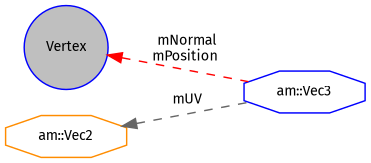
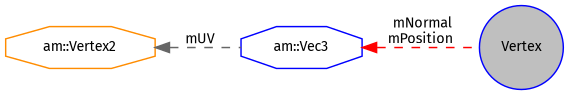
(185, 70) -> (428, 48)
(66, 136) -> (80, 48)
